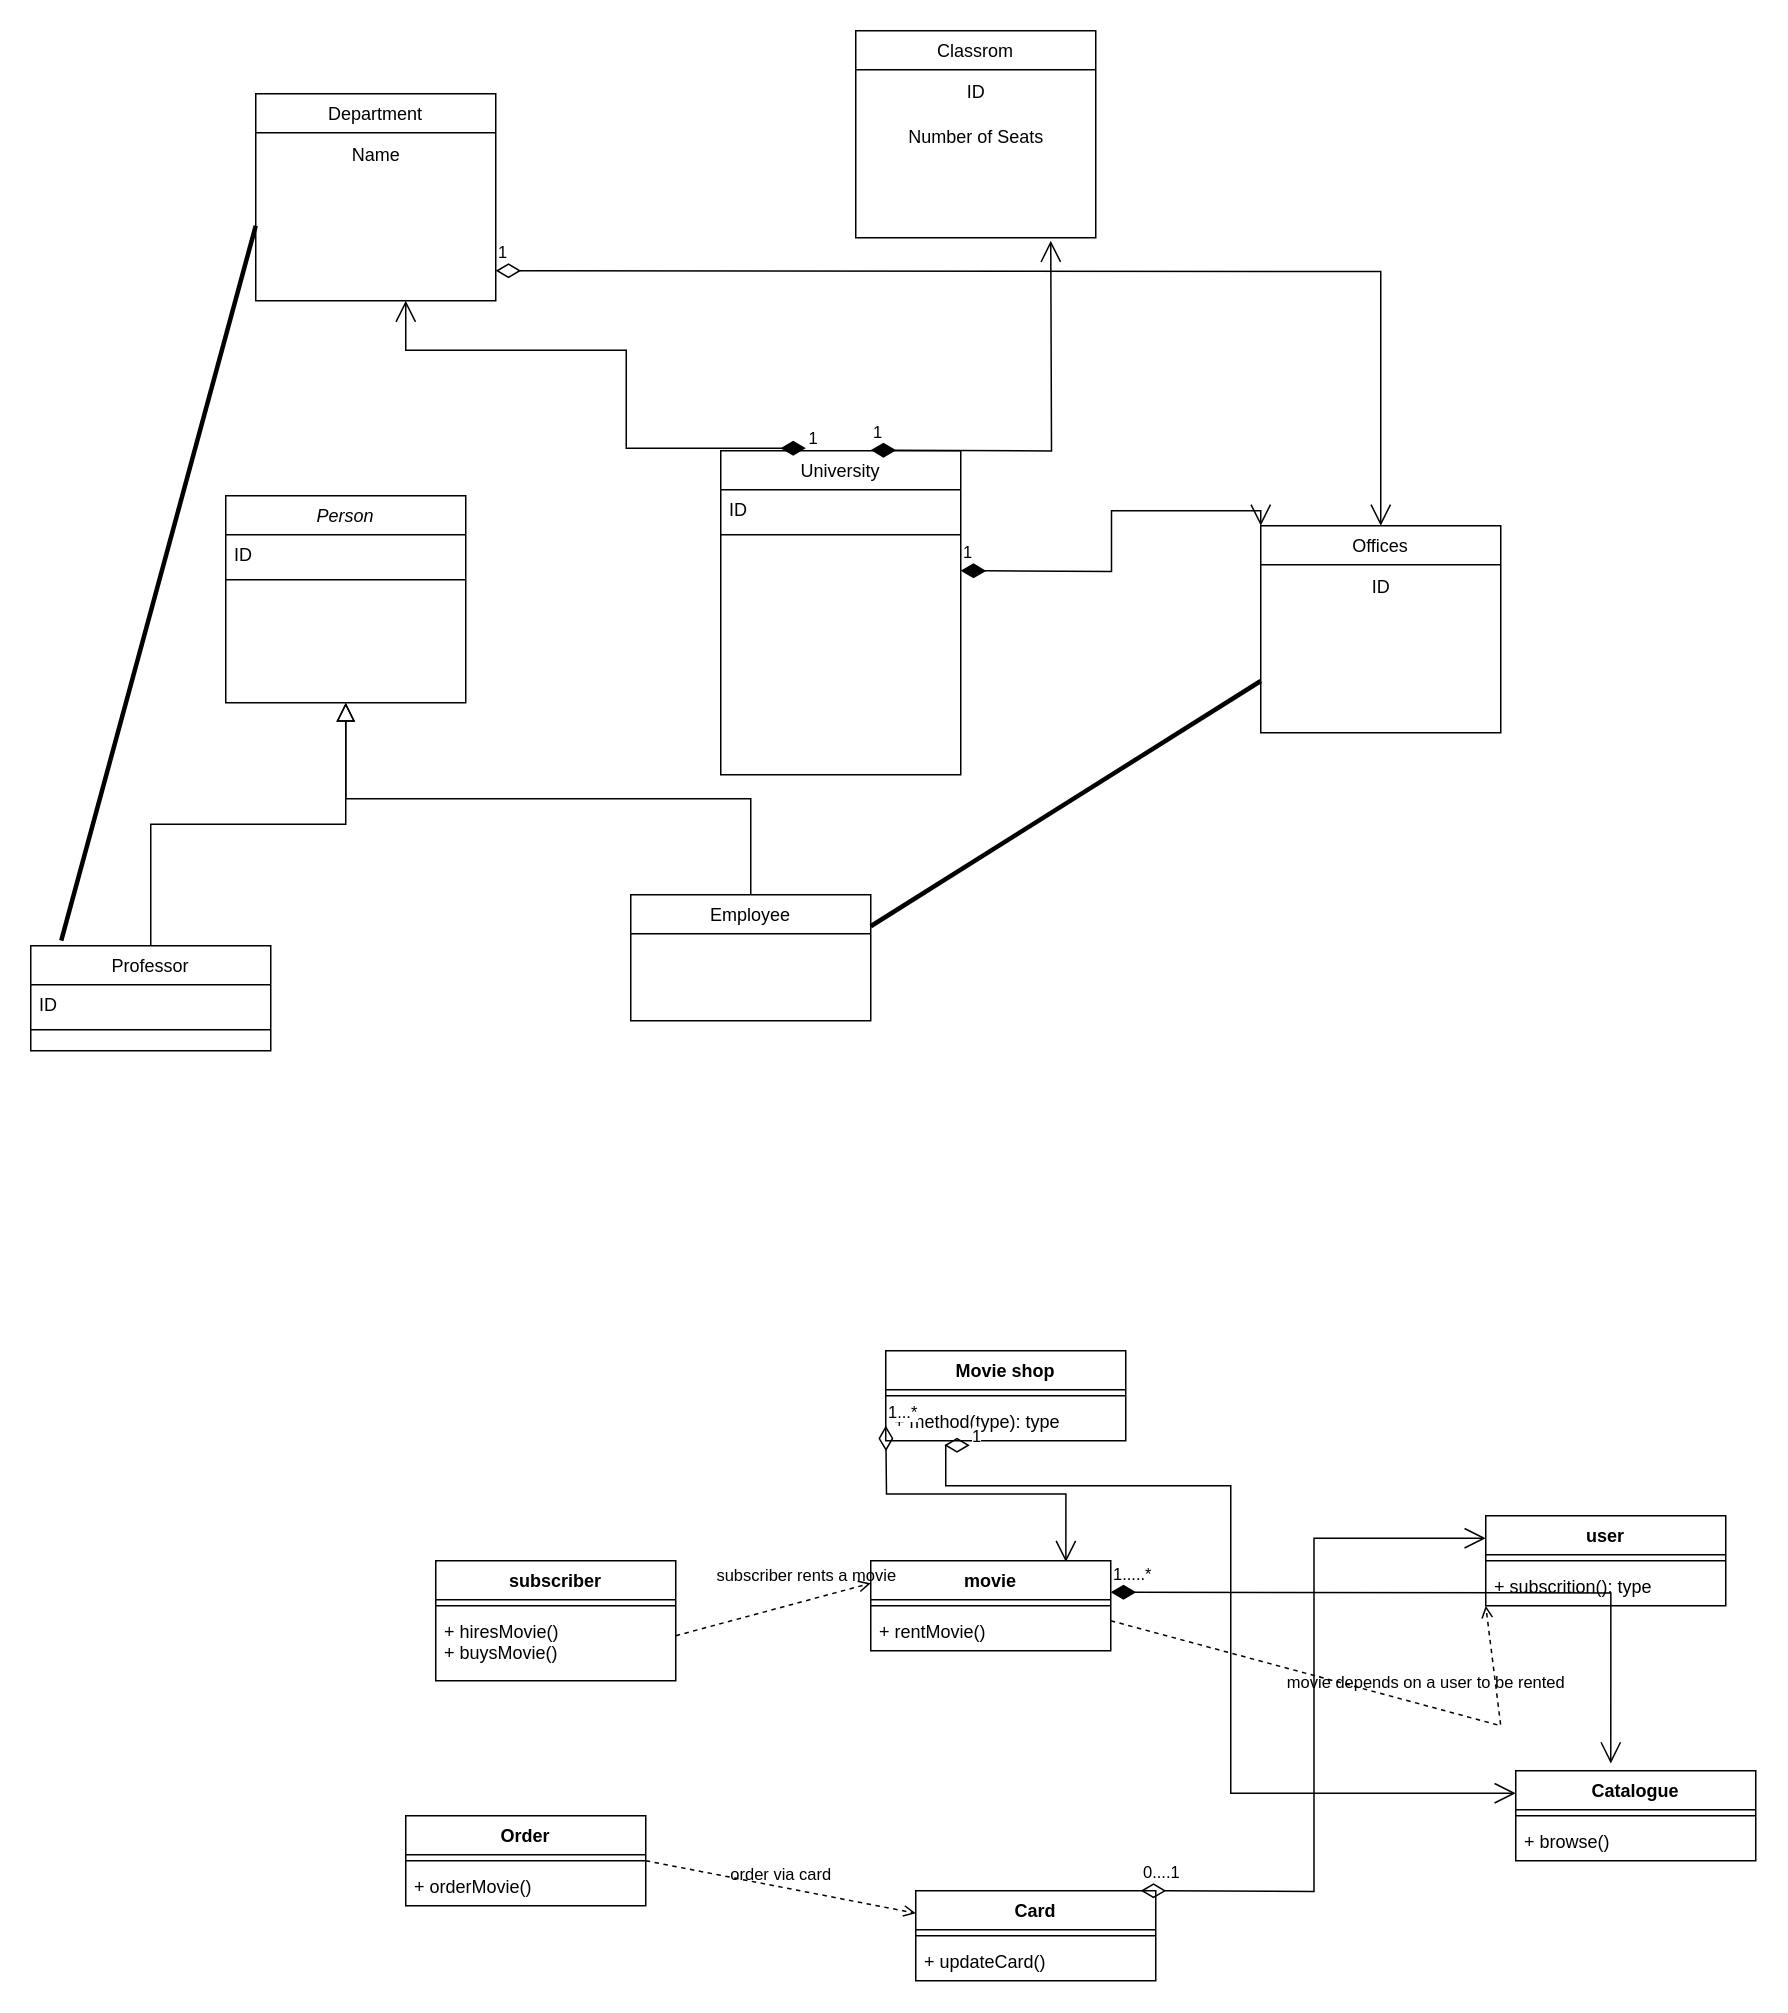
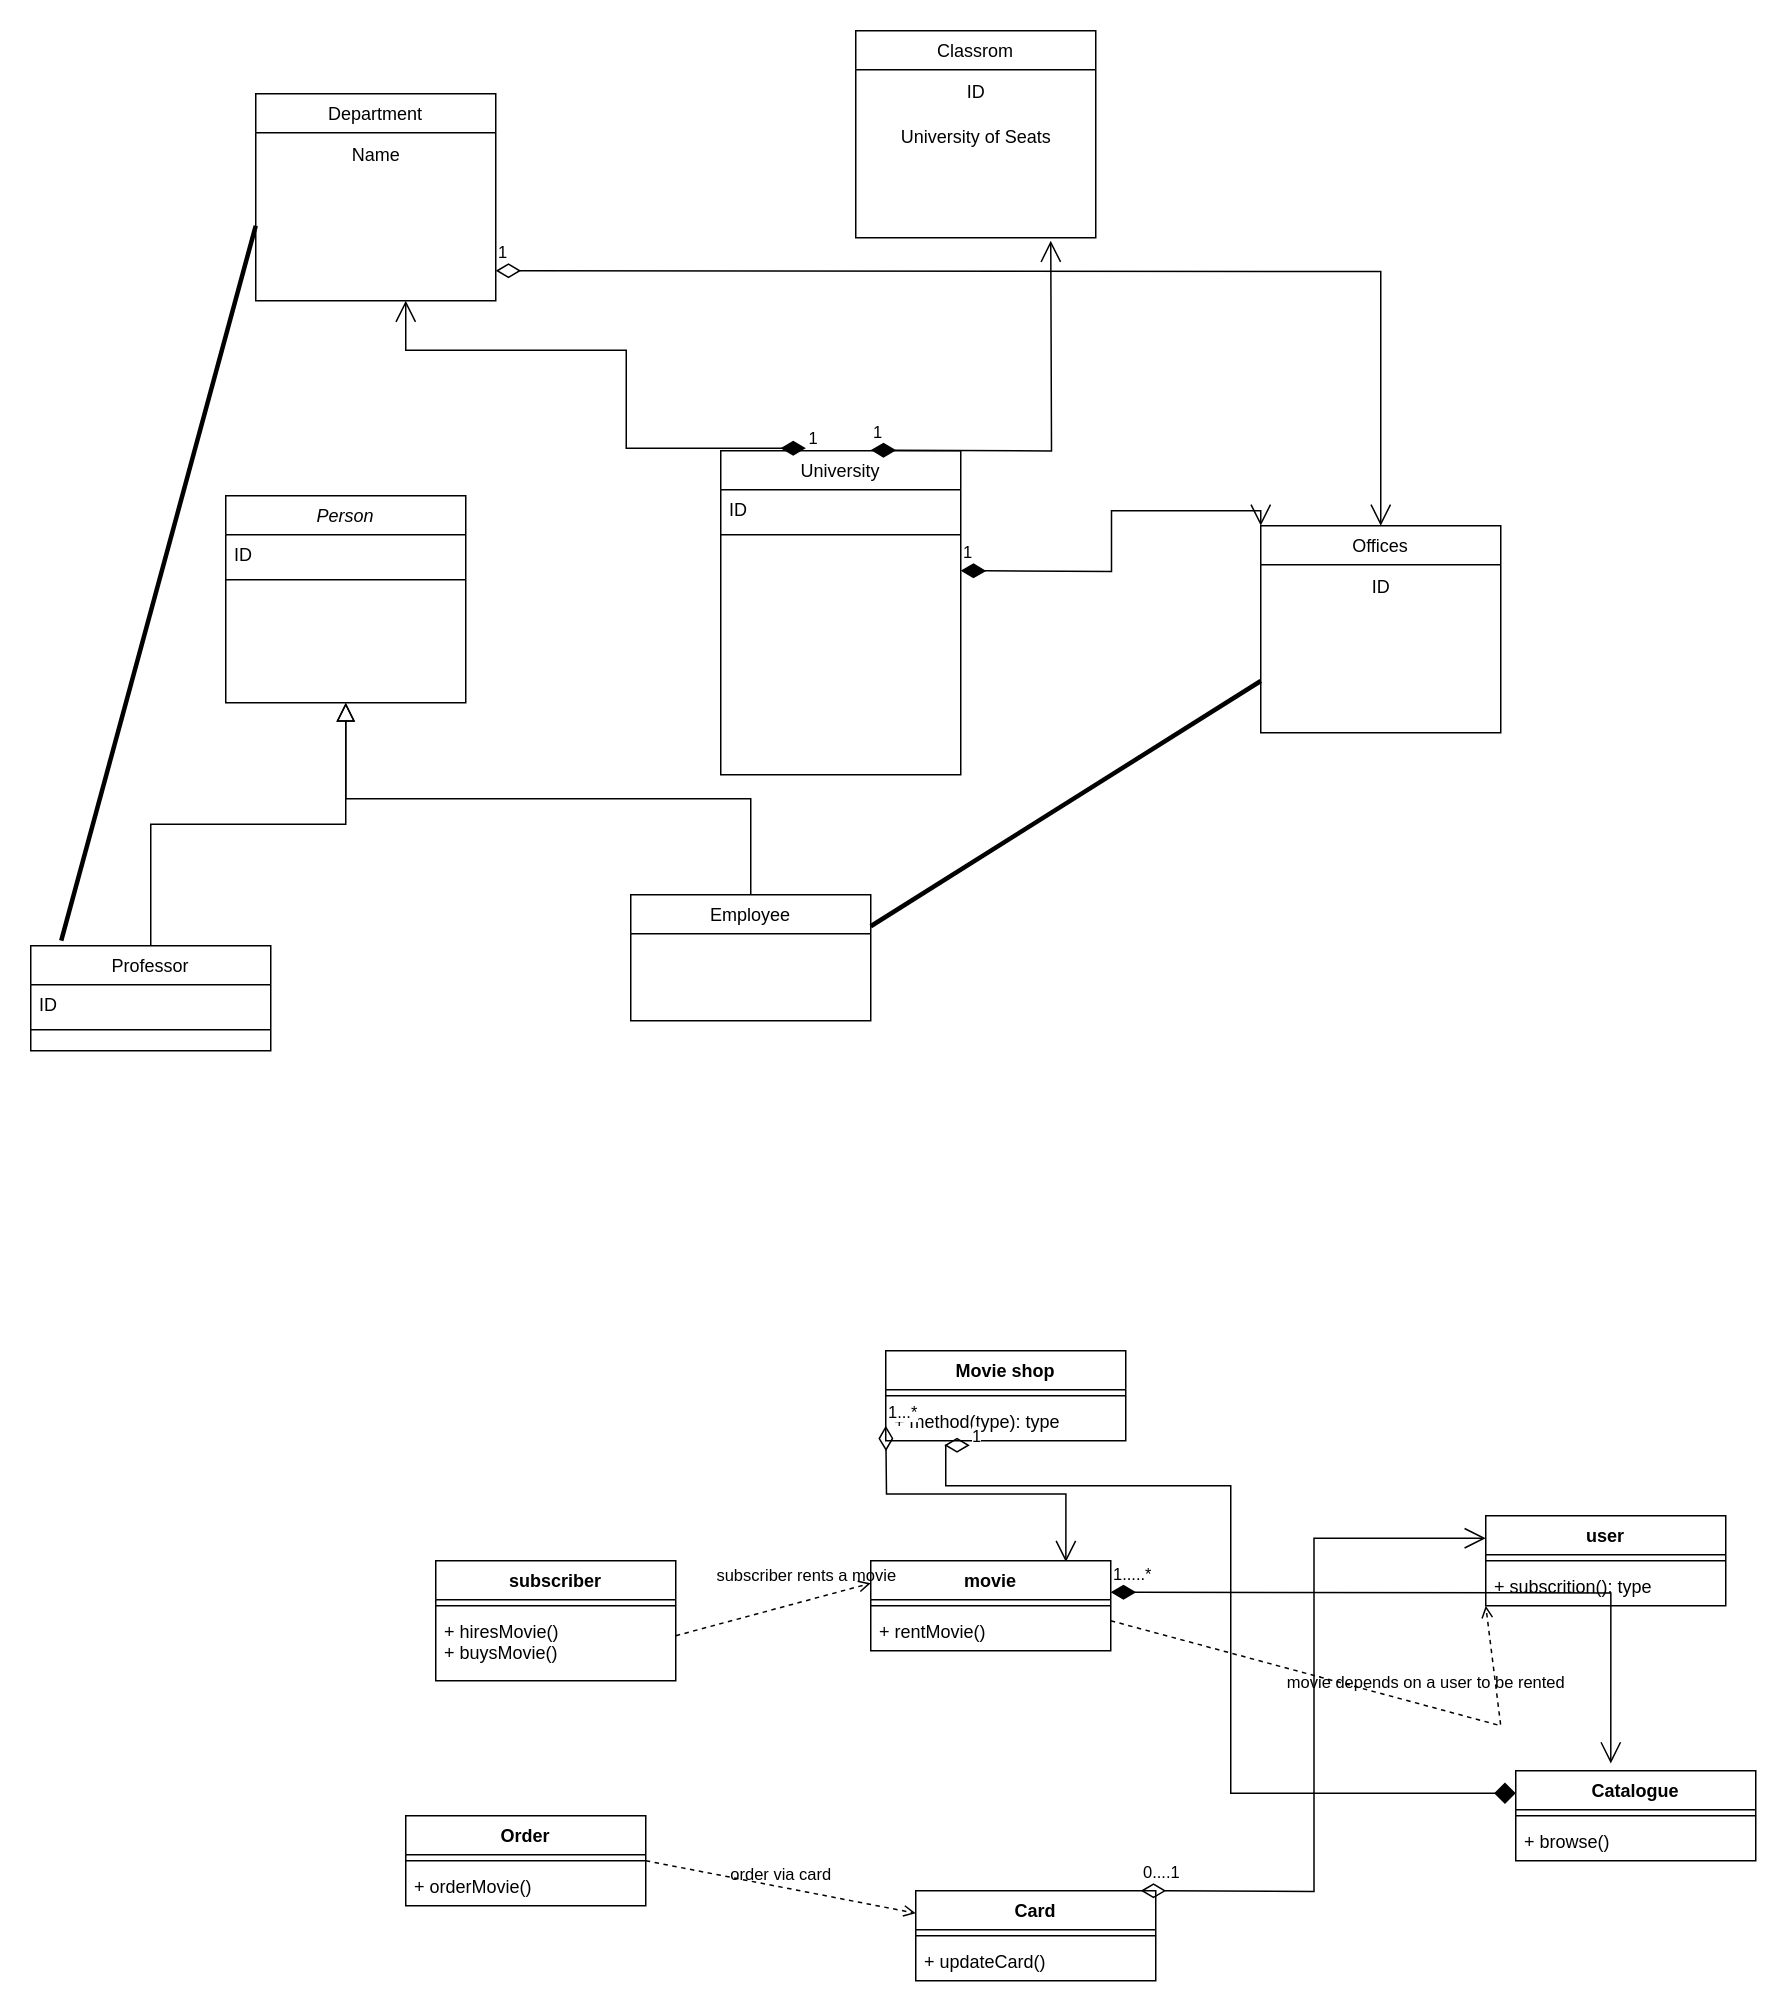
(977, 137) -> (977, 137)
(1502, 1793) -> (1494, 1793)
